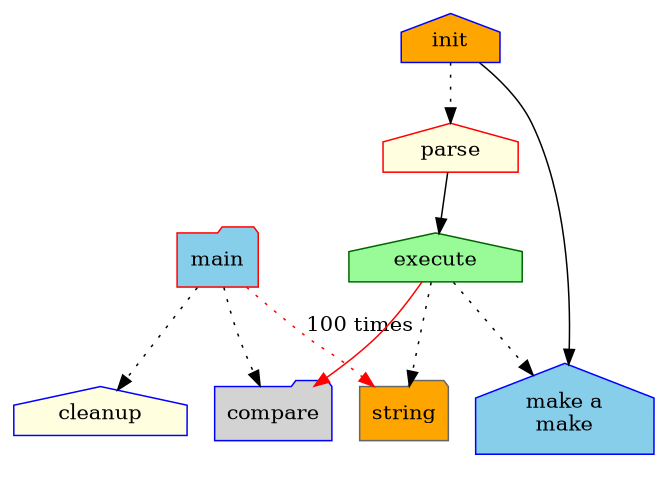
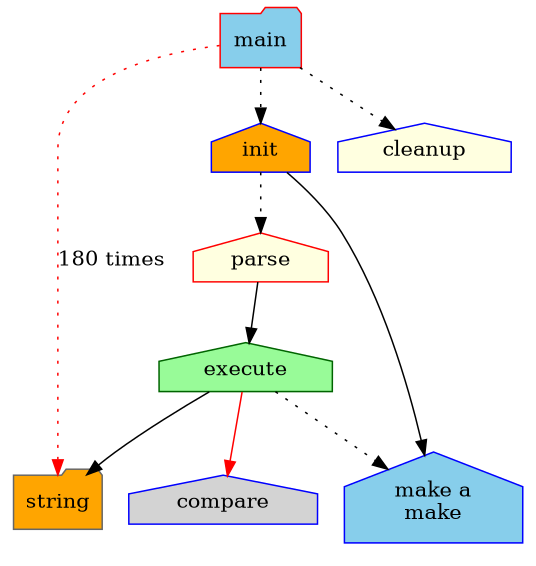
(360, 325) -> (112, 260)
(422, 327) -> (153, 427)
(237, 331) -> (261, 88)
(273, 414) -> (223, 502)
